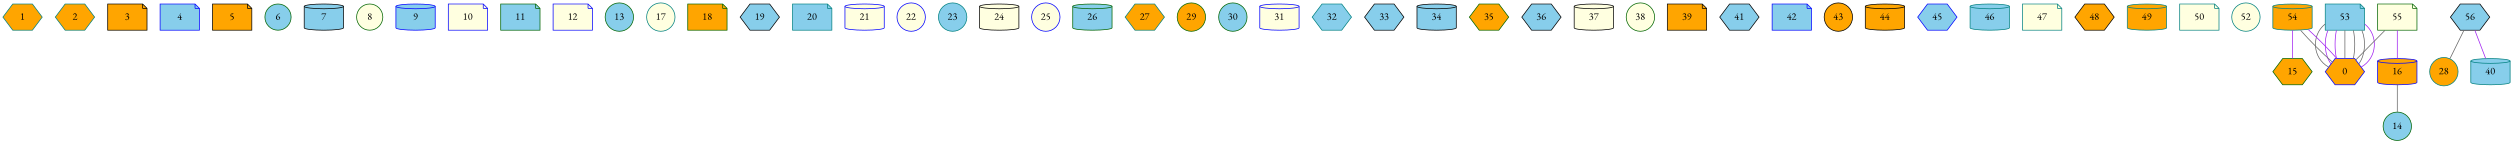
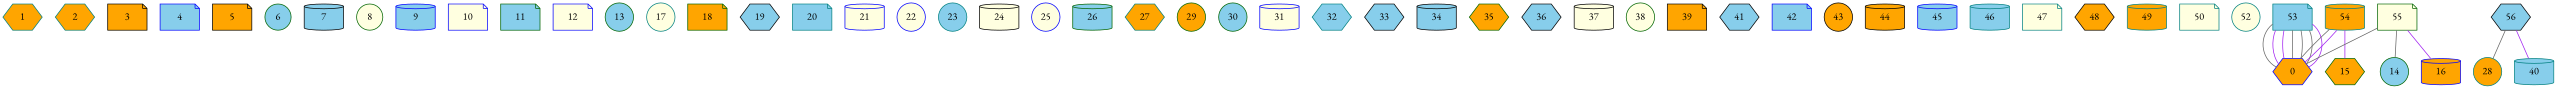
(1937, 17) -> (1937, 17)
(2397, 98) -> (2396, 44)
